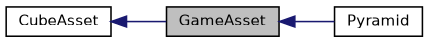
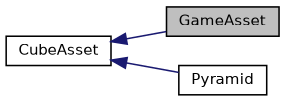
(315, 22) -> (153, 68)
